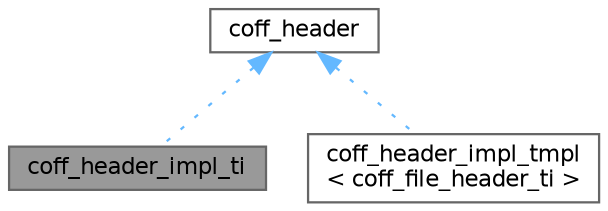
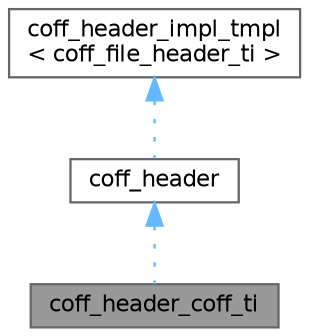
(376, 101) -> (155, 130)
(138, 168) -> (155, 306)
